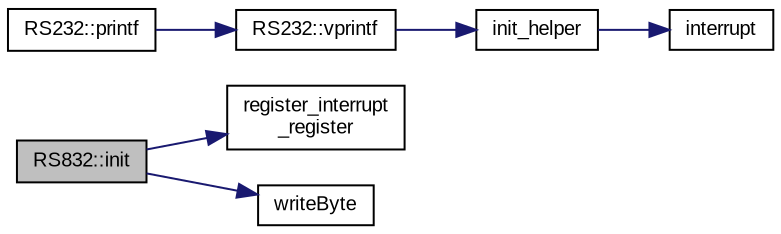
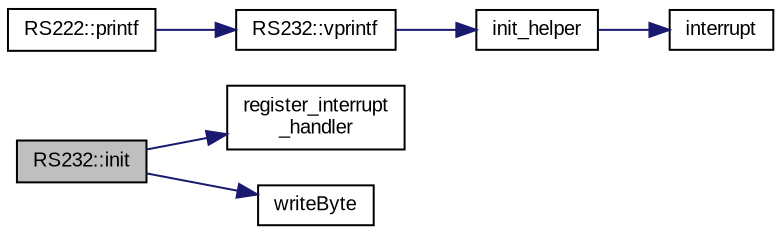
(82, 30) -> (82, 30)
(316, 118) -> (316, 118)
(82, 161) -> (82, 161)
